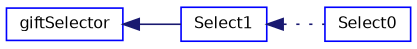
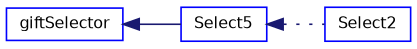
(224, 24) -> (224, 24)
(368, 24) -> (368, 24)
